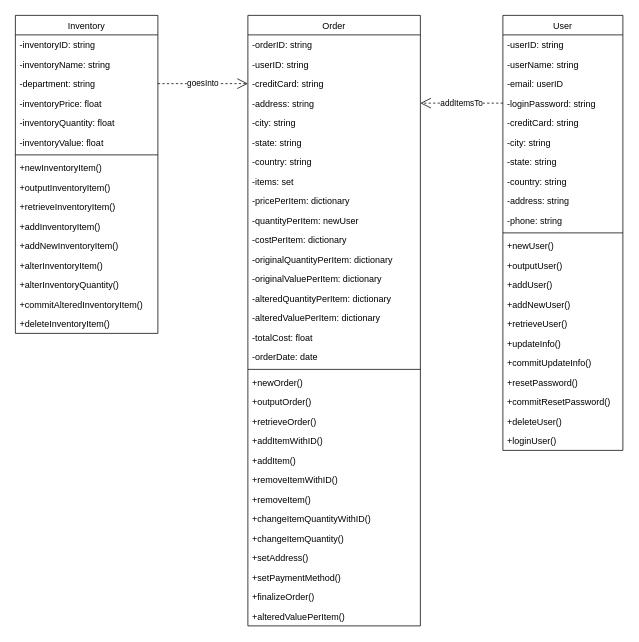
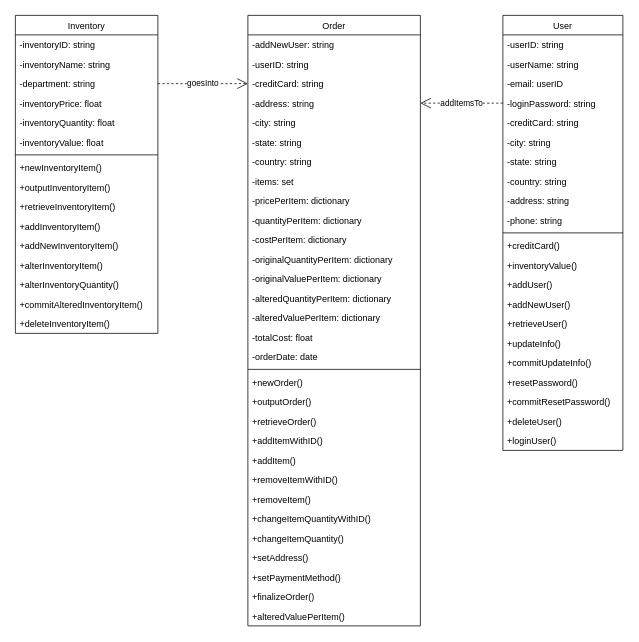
(289, 45) -> (296, 45)
(311, 221) -> (317, 221)
(532, 246) -> (539, 246)
(540, 266) -> (548, 266)
